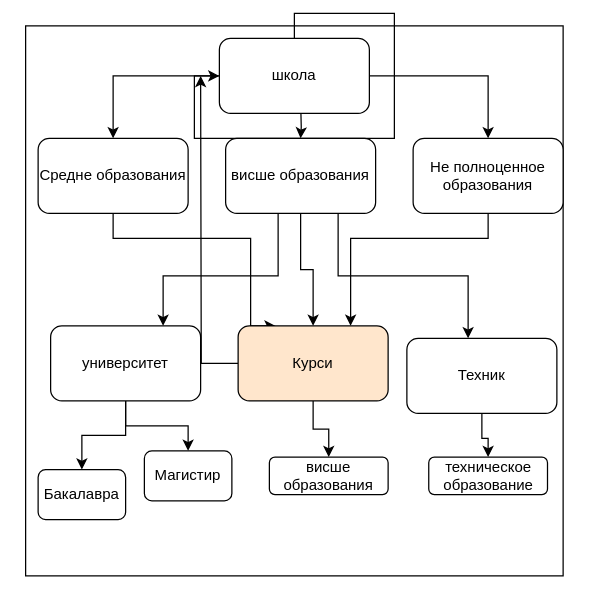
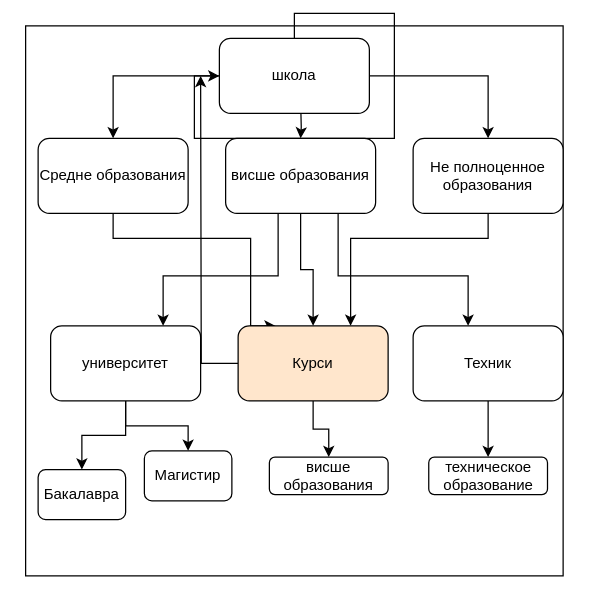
(482, 376) -> (488, 363)
